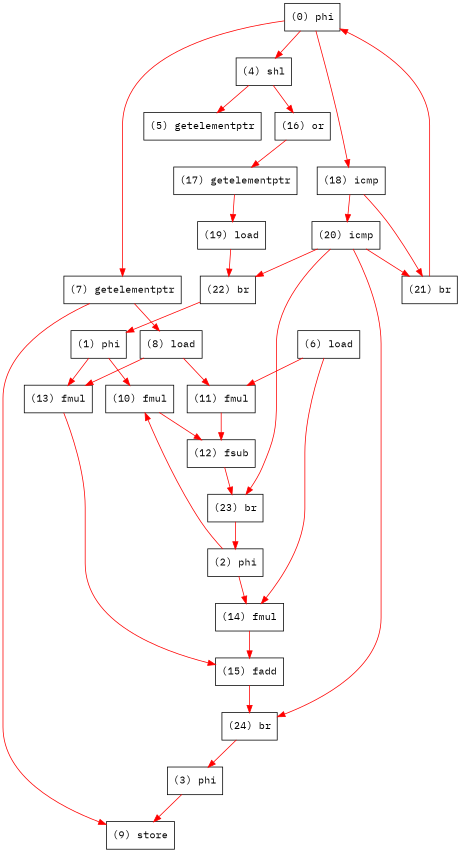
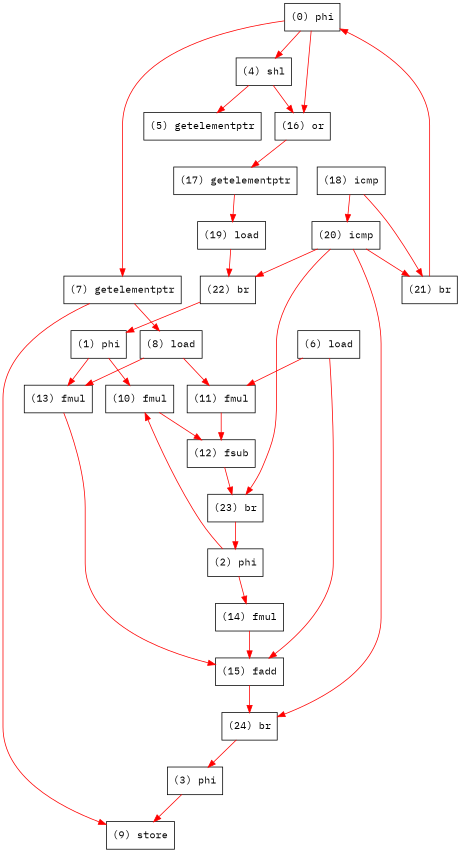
(333, 95) -> (308, 68)
(305, 482) -> (333, 516)
